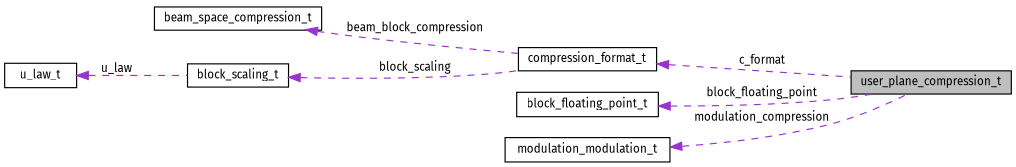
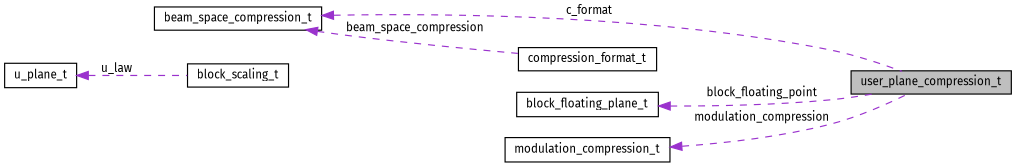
(413, 28) -> (413, 28)
(760, 71) -> (620, 23)
(41, 75) -> (41, 75)
(411, 78) -> none
(588, 104) -> (588, 104)
(588, 150) -> (588, 150)
